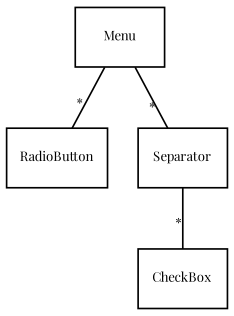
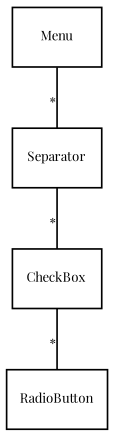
(88, 98) -> (57, 339)
